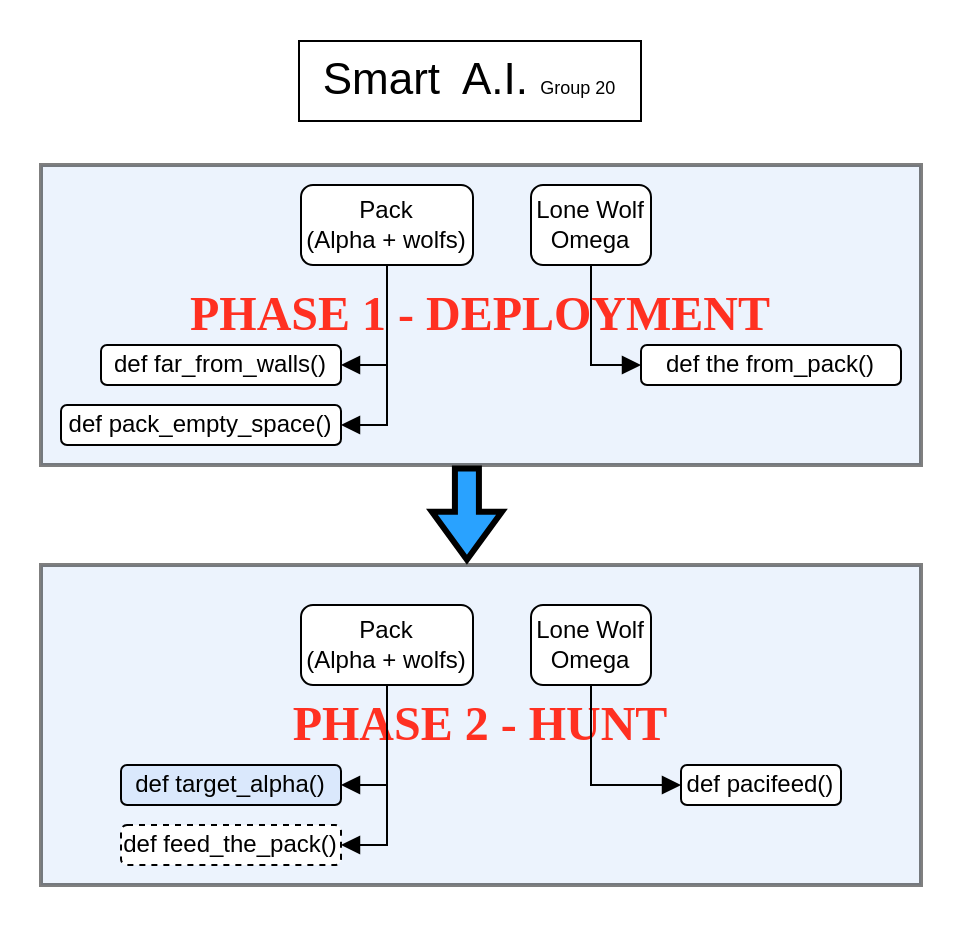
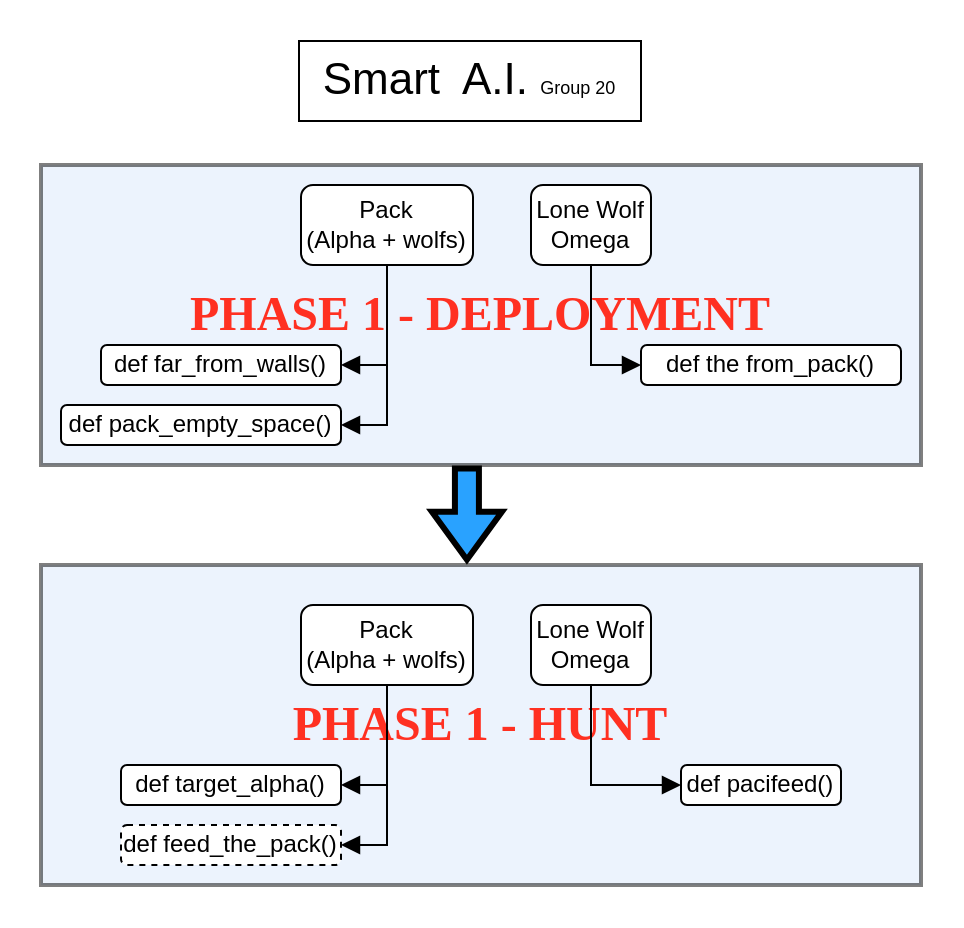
(481, 725) -> (481, 725)
(231, 785) -> (231, 785)
